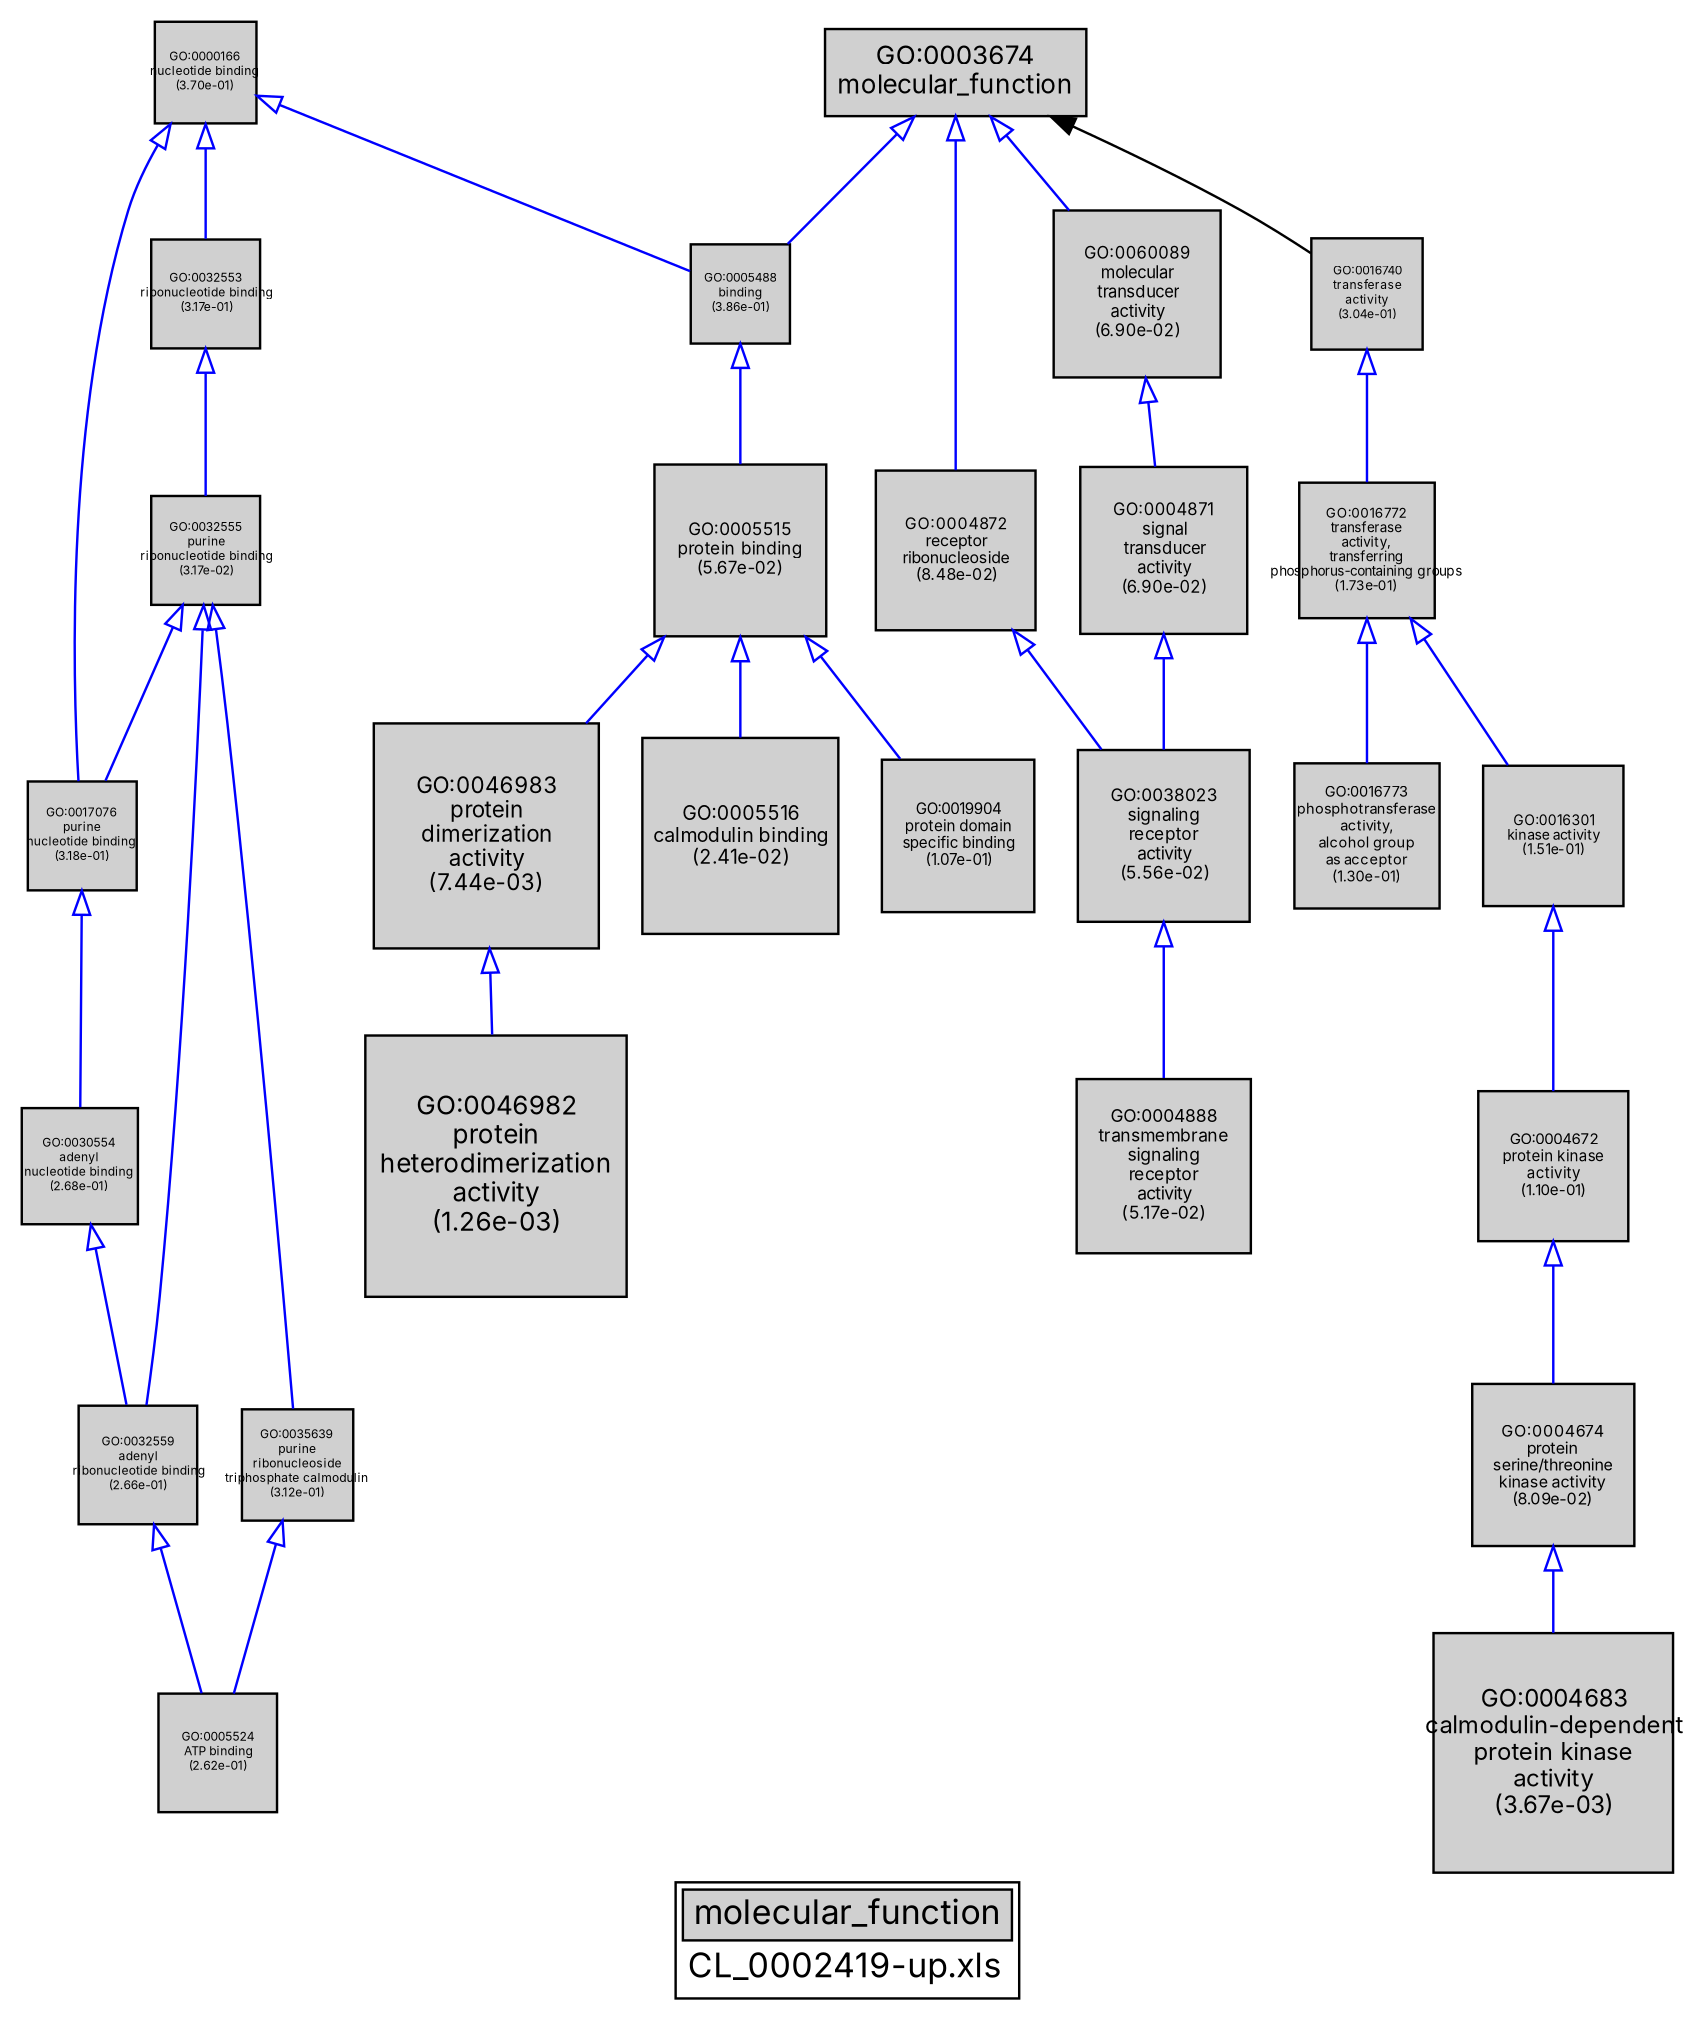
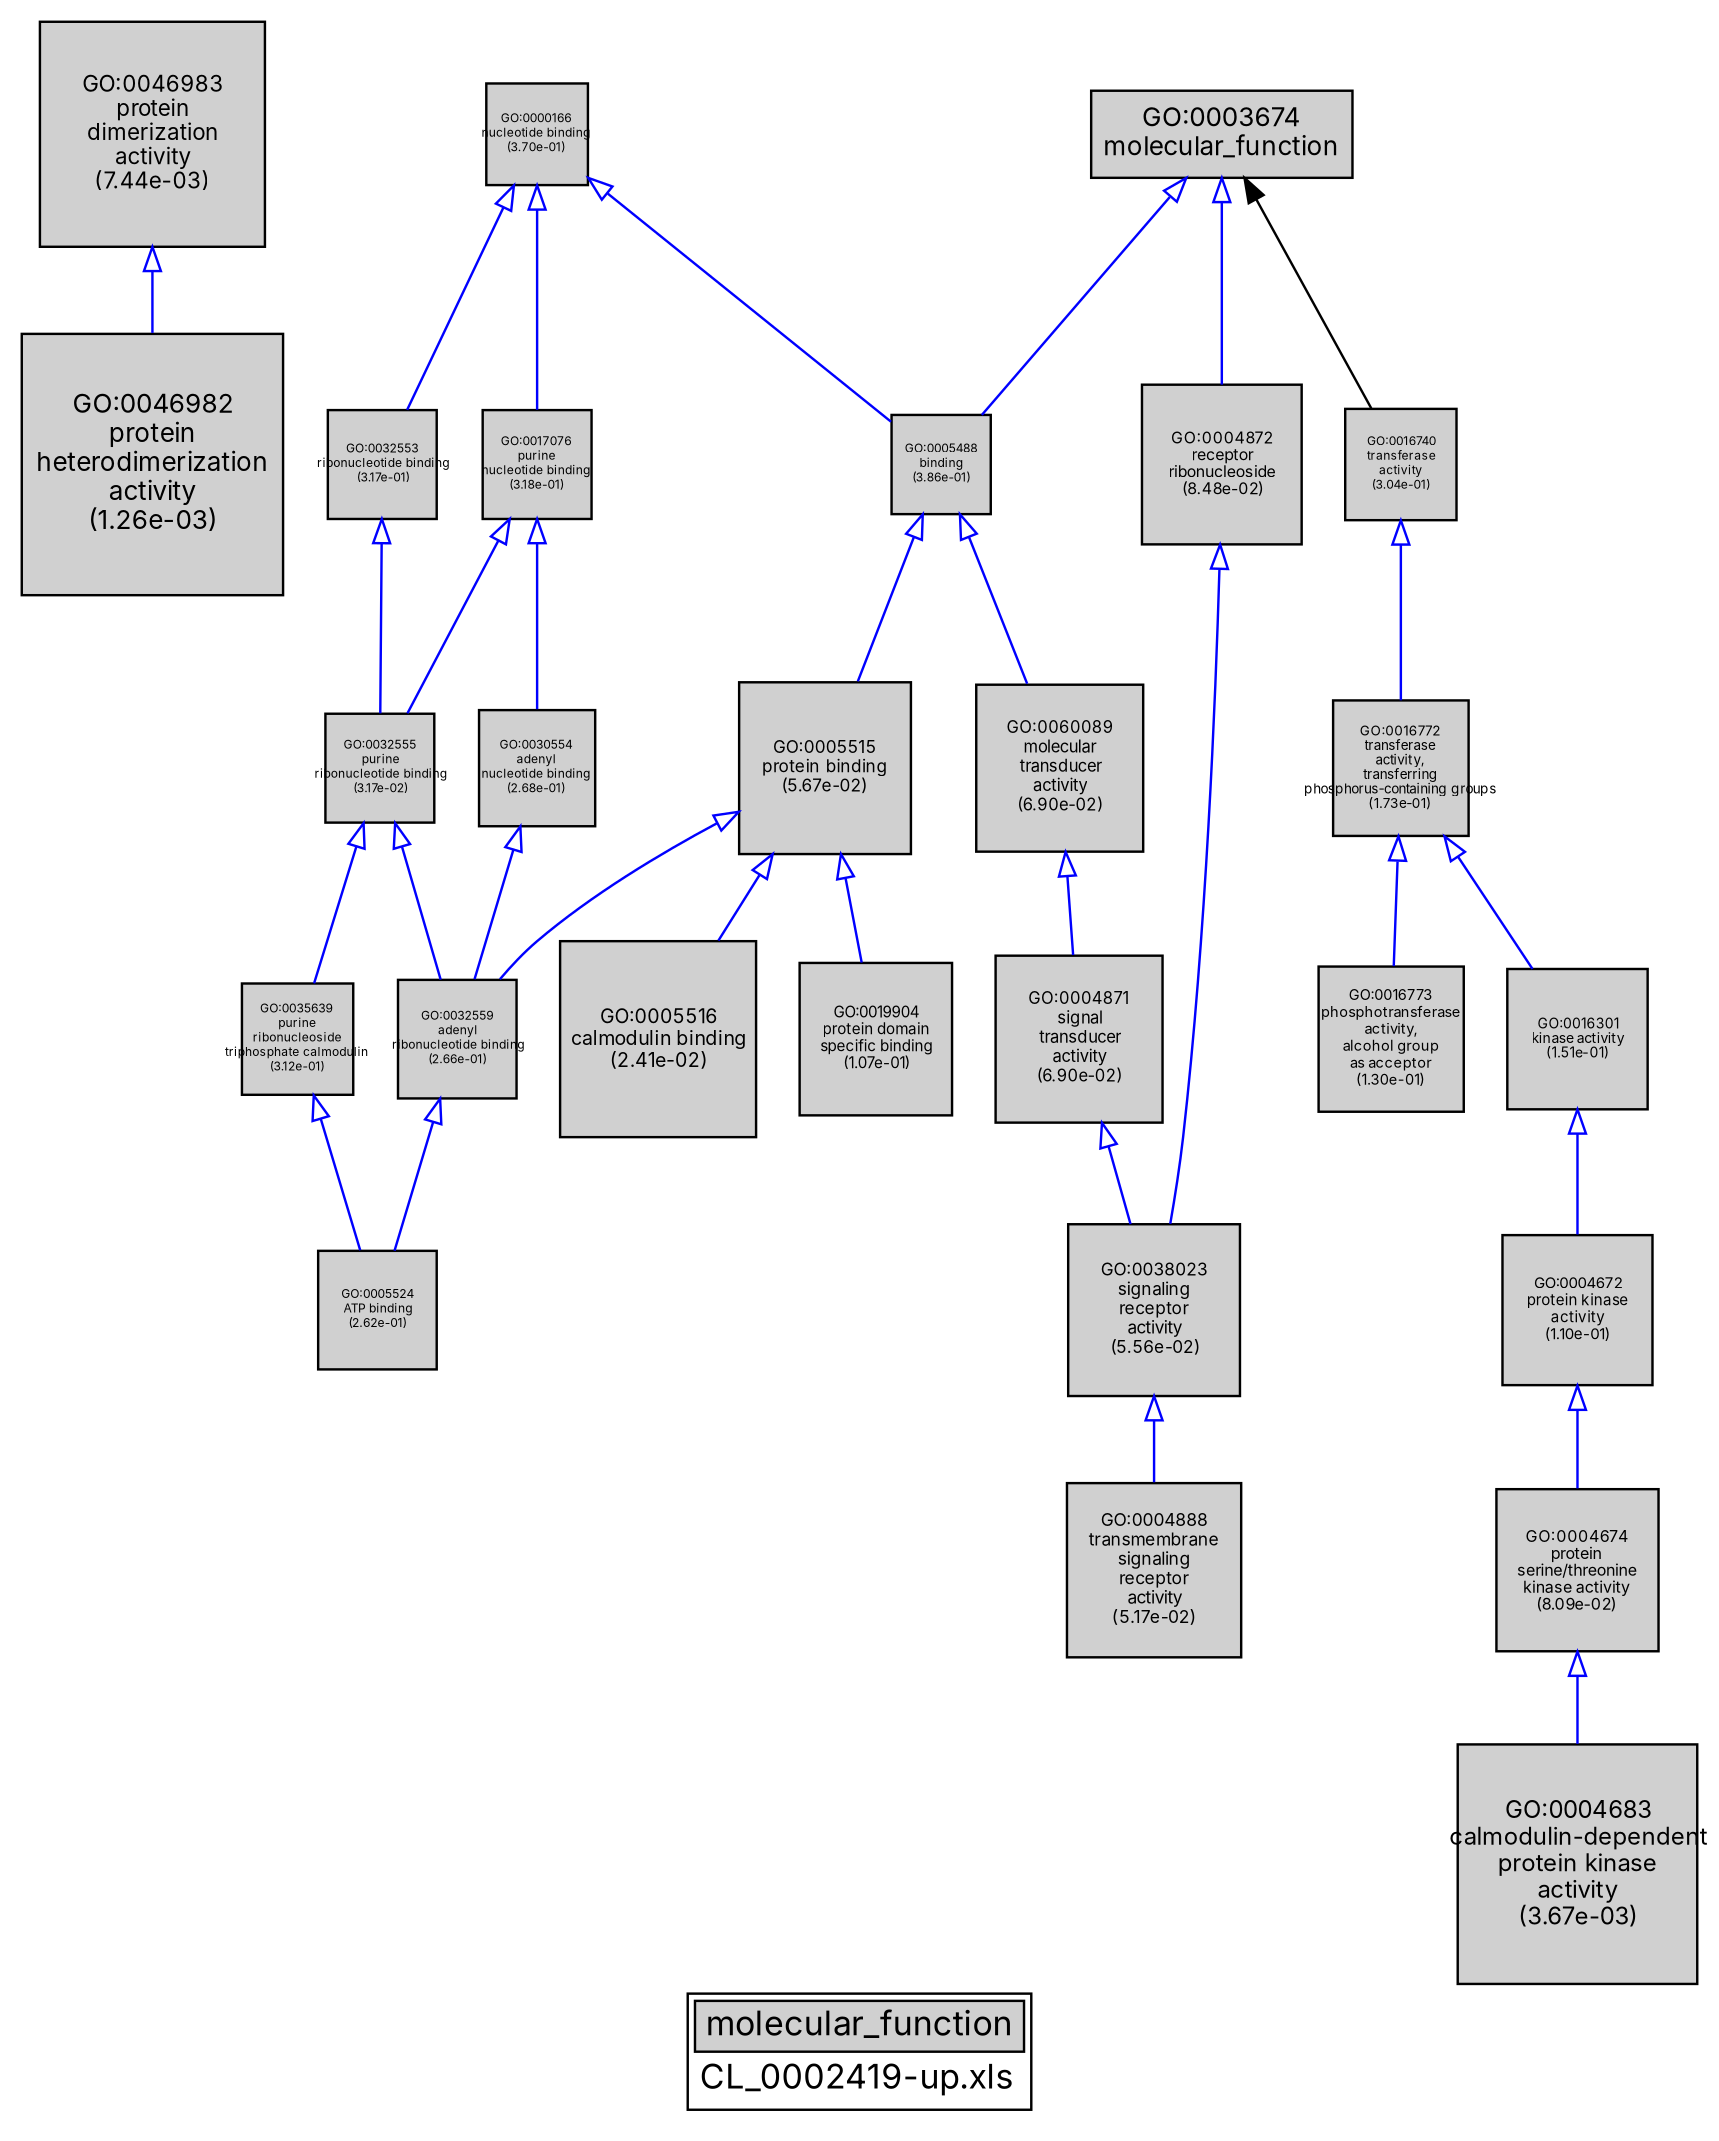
(1038, 173) -> (998, 610)
(617, 689) -> (602, 892)
(139, 704) -> (453, 627)
